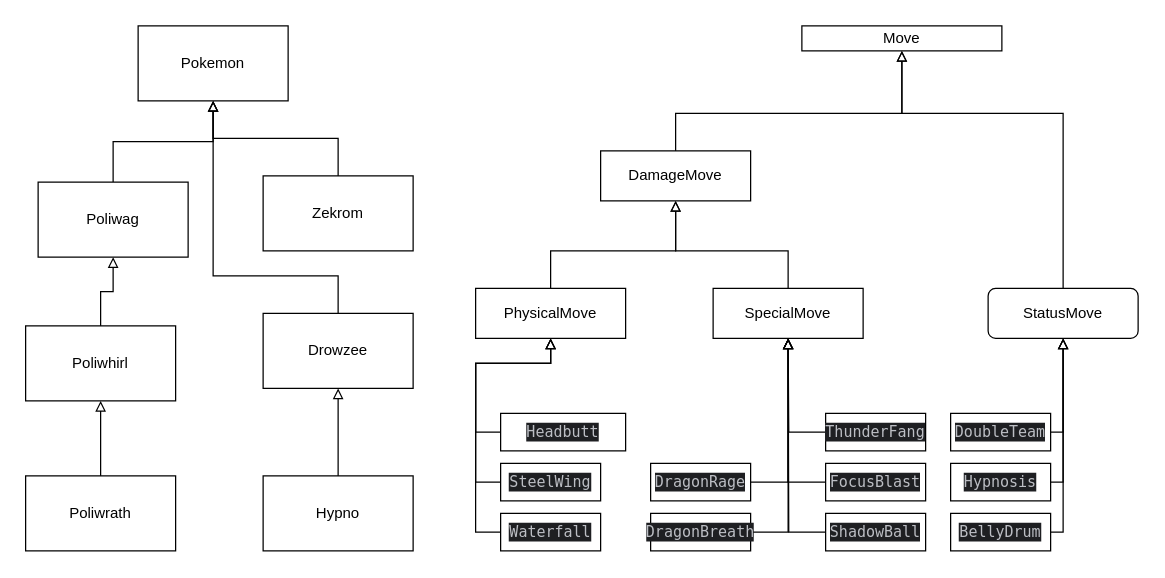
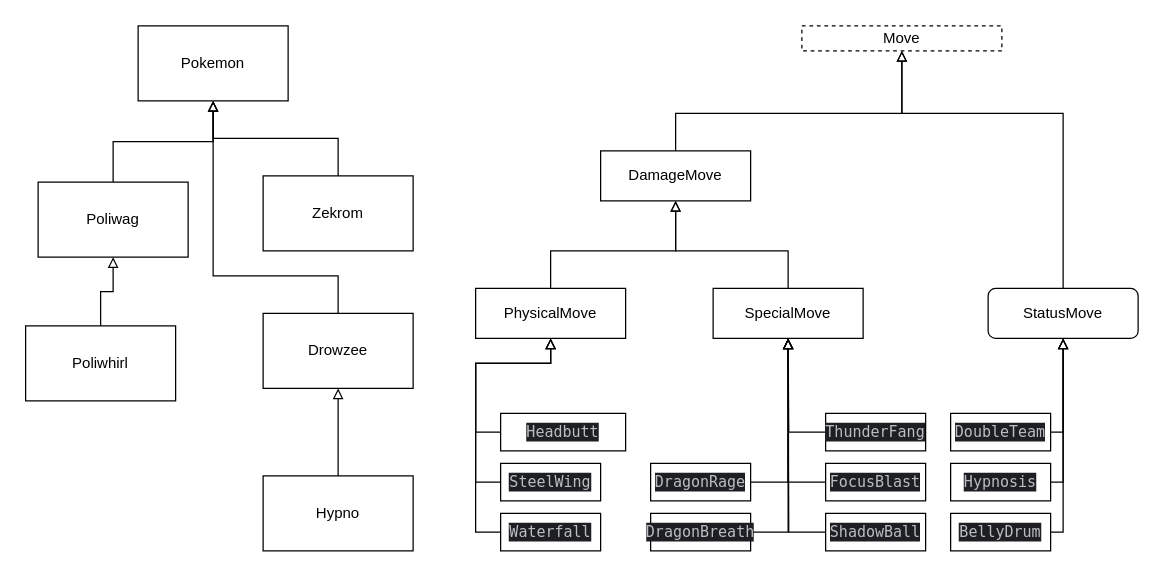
(902, 38) -> (902, 38)
(101, 444) -> none
(101, 513) -> none
